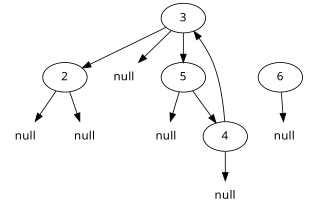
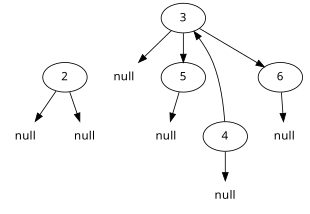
(128, 46) -> (228, 46)
(202, 104) -> none
